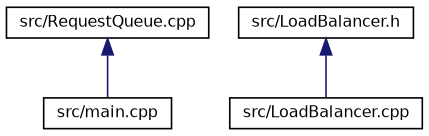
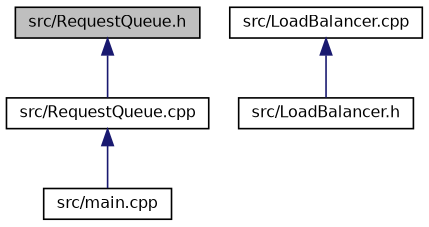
none -> (108, 23)
(326, 76) -> (326, 76)
